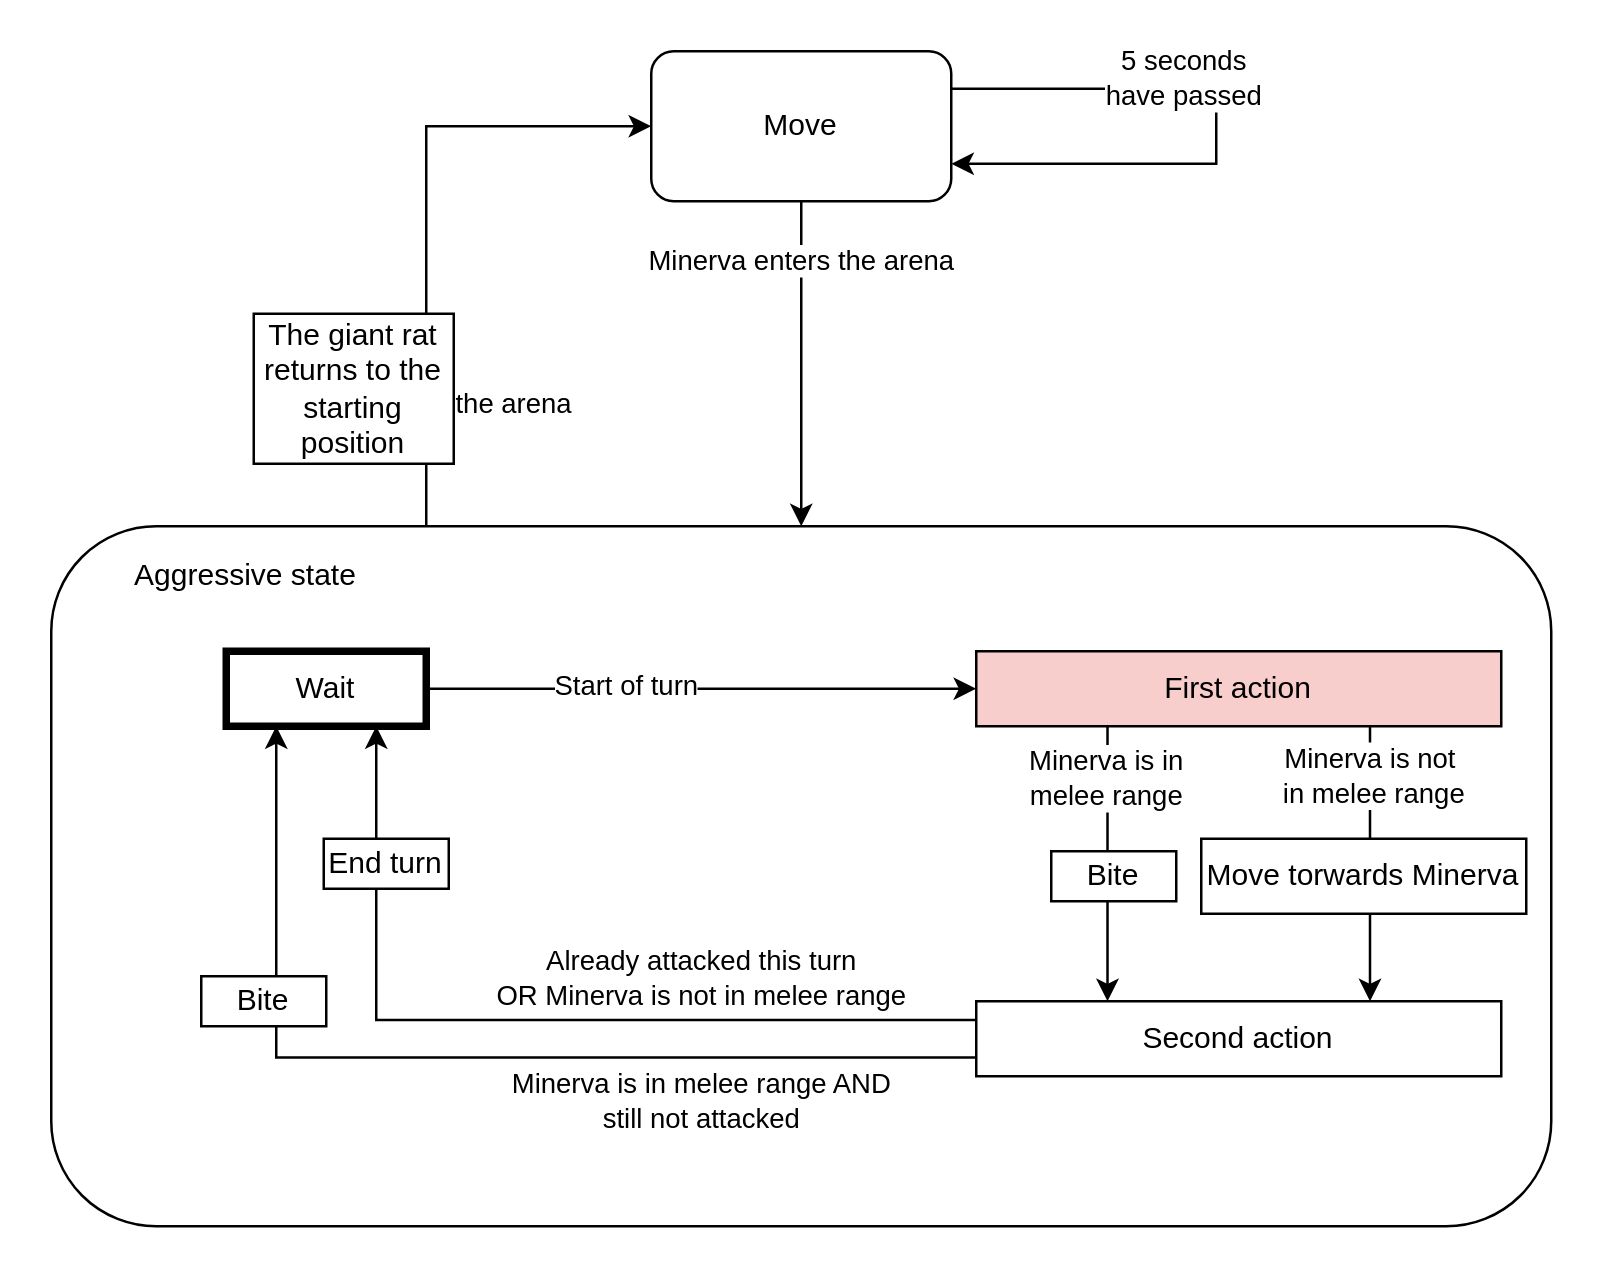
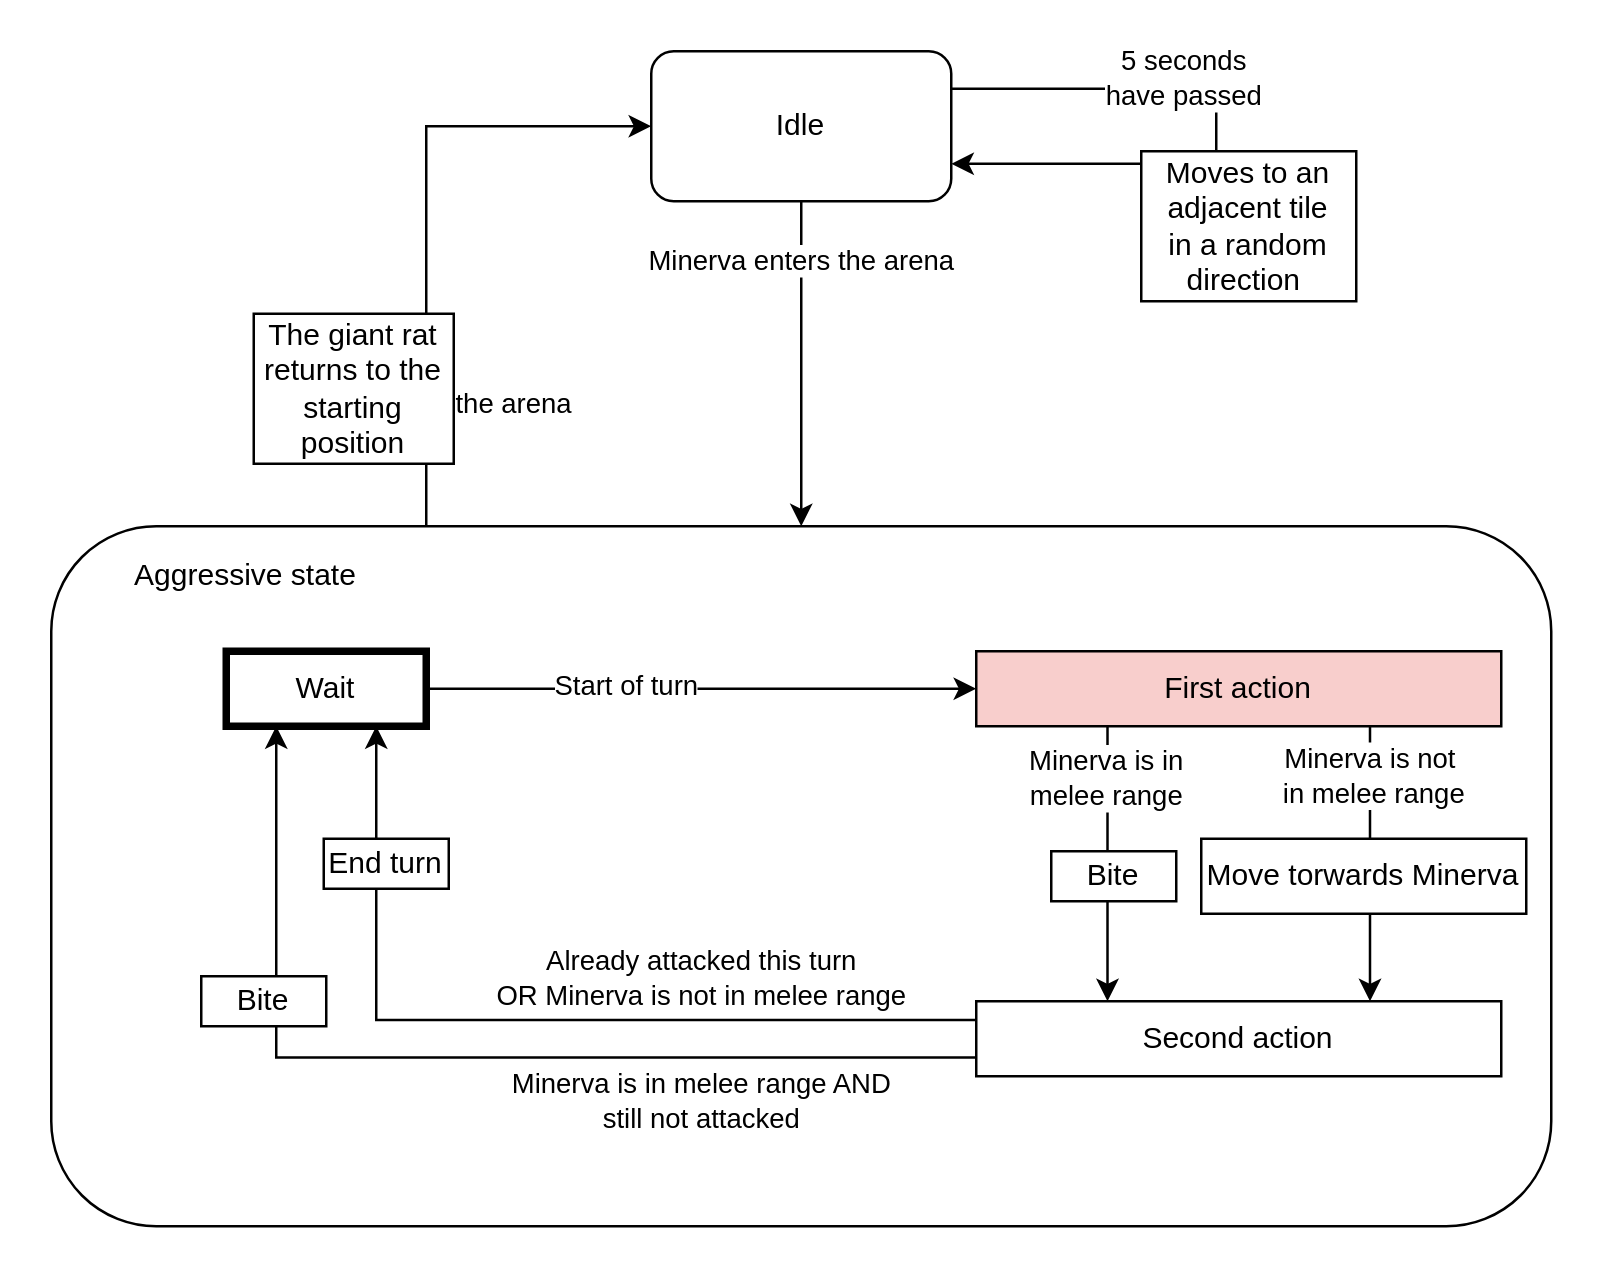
(801, 126) -> (801, 126)
none -> (1249, 226)
